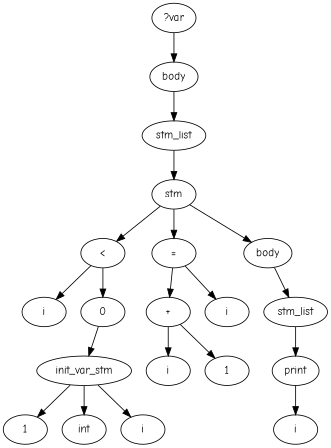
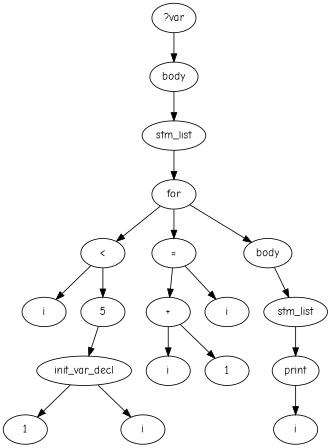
(174, 194) -> (174, 194)
(103, 312) -> (103, 312)
(84, 371) -> (84, 371)
(84, 430) -> none
